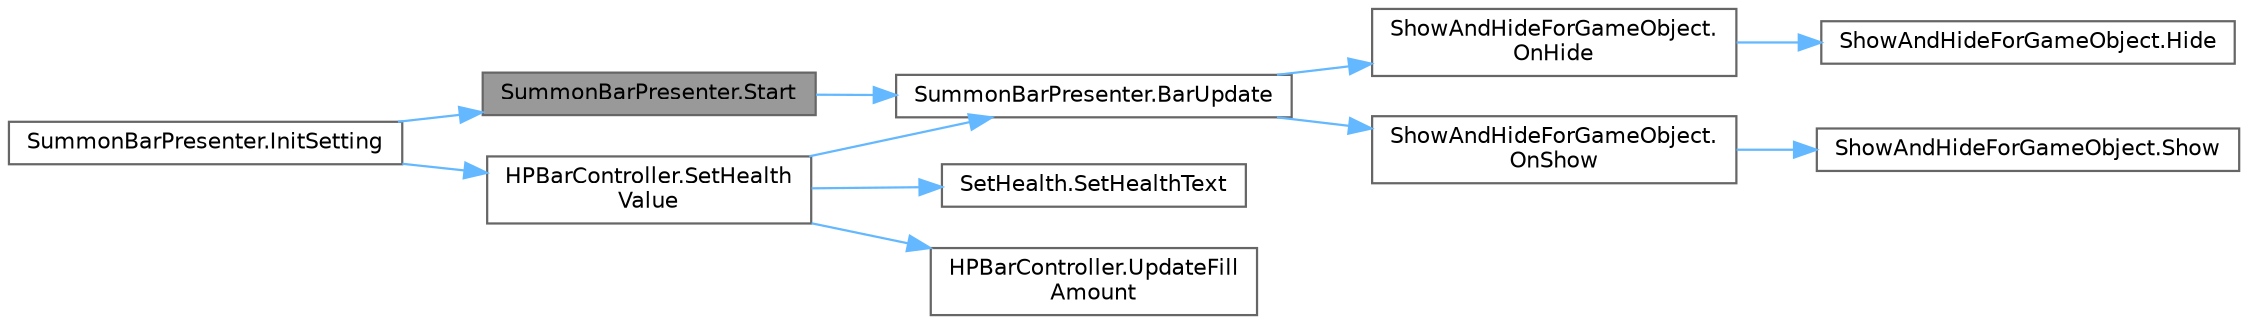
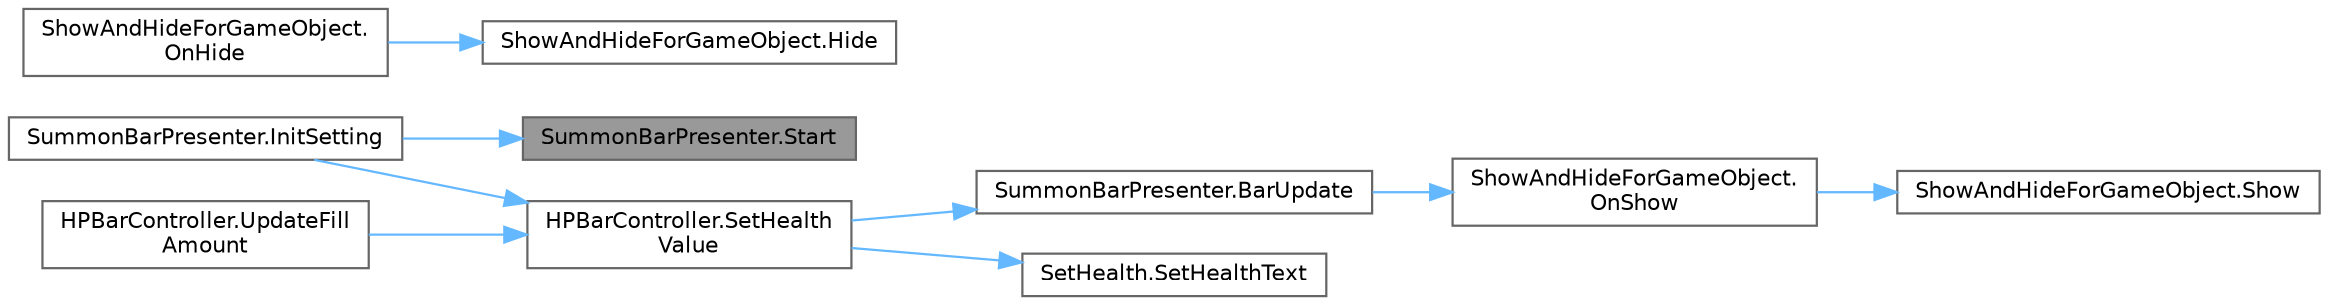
(1313, 71) -> none
(845, 95) -> none
(860, 233) -> (436, 235)
